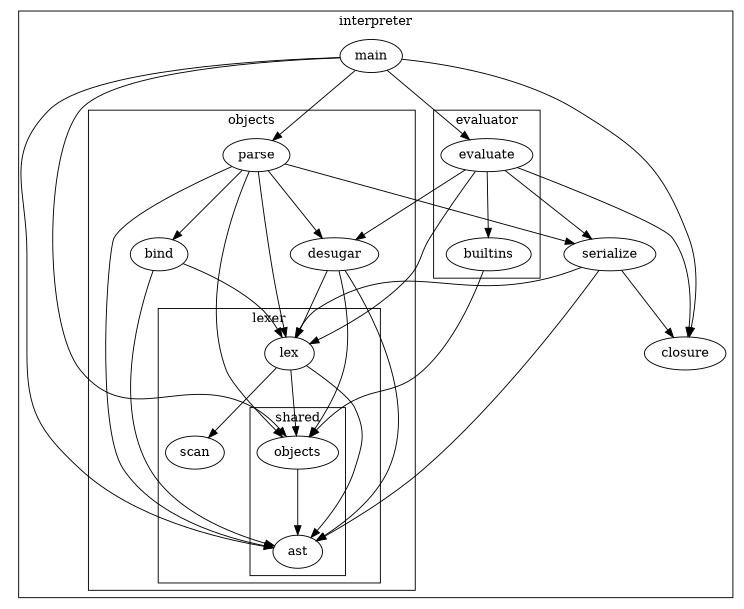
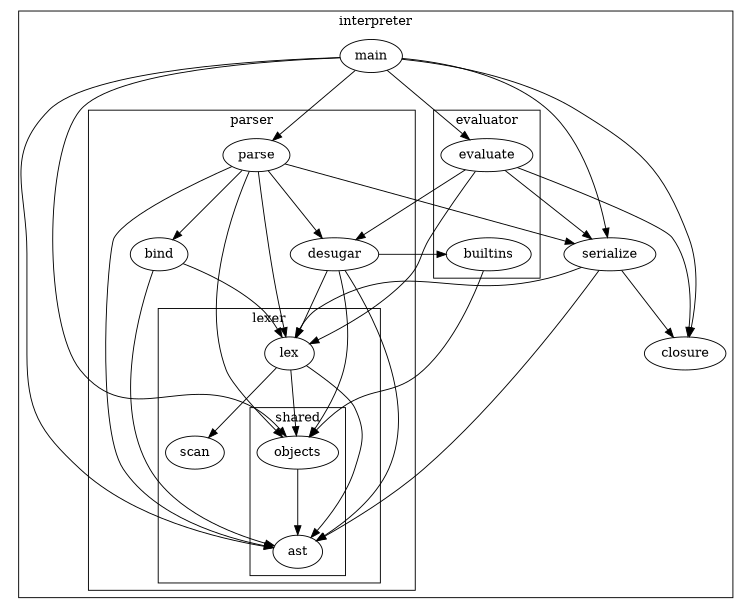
none -> (539, 103)
(252, 121) -> (252, 121)
(488, 200) -> (408, 254)
